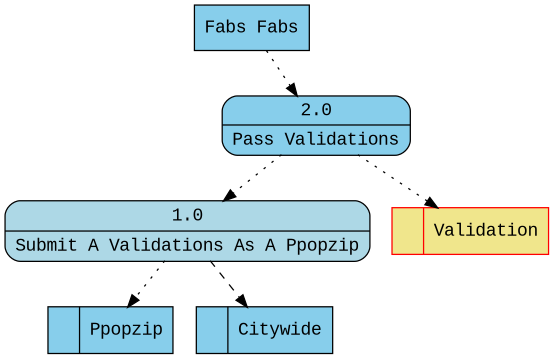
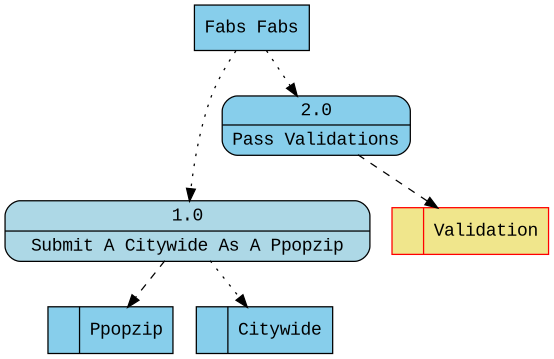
(257, 174) -> (205, 117)
(392, 178) -> (392, 178)
(187, 246) -> (187, 246)
(150, 279) -> (150, 279)
(225, 279) -> (225, 279)
